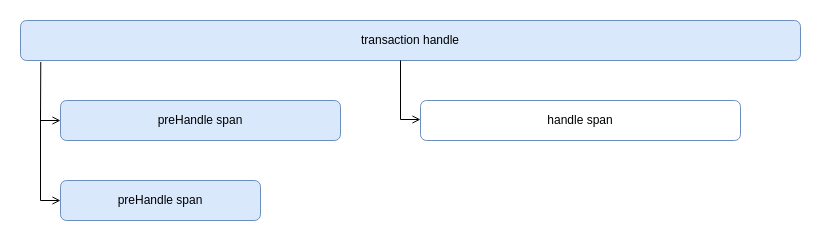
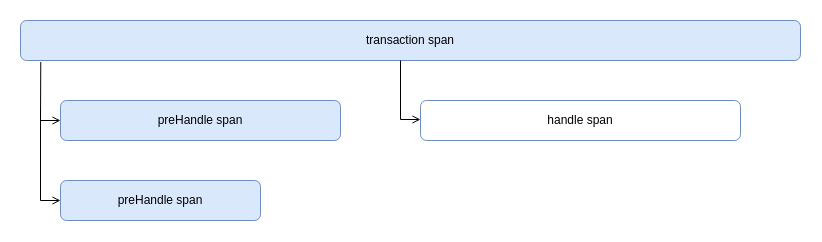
(411, 41) -> (411, 41)
